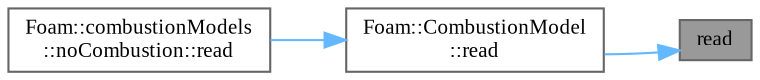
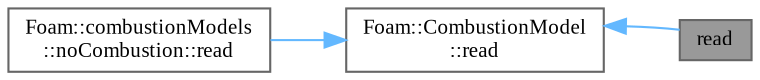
(632, 54) -> (653, 27)
